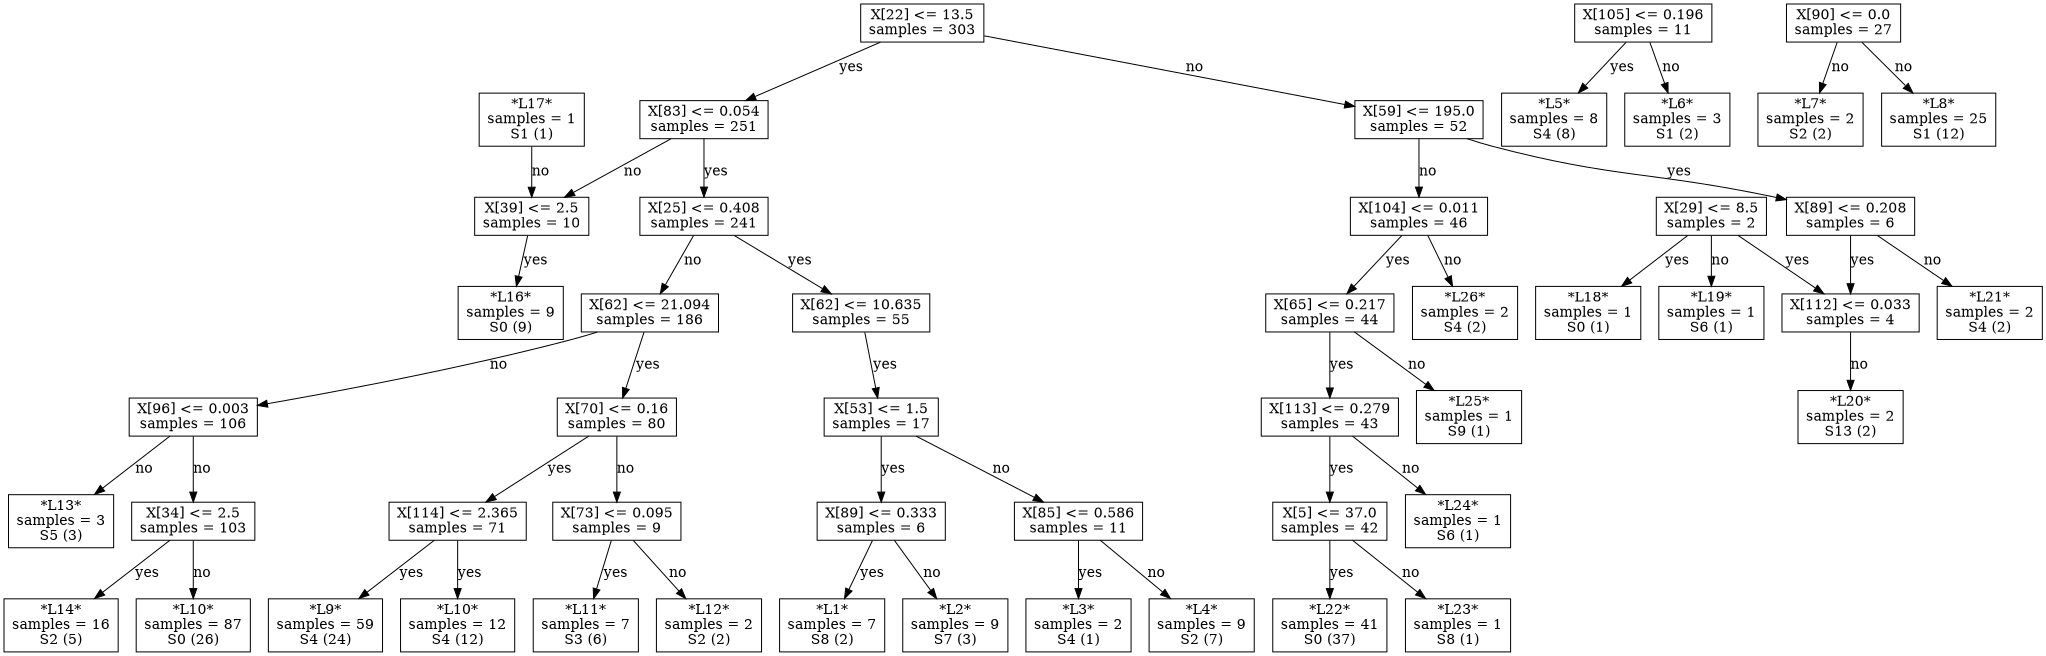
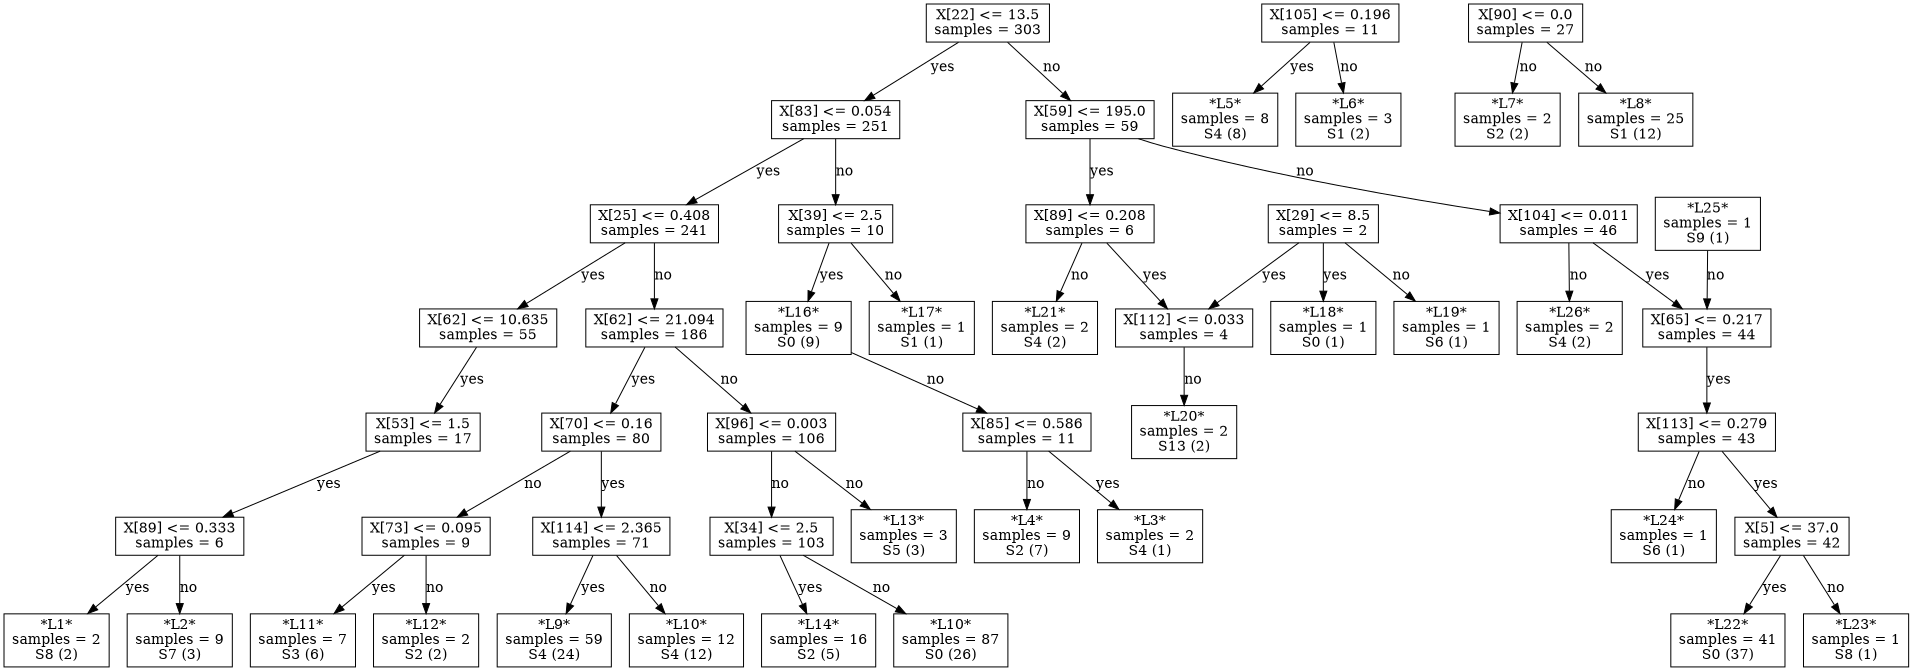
(1419, 120) -> (1090, 120)
(532, 167) -> (872, 268)
(1390, 358) -> (1707, 275)
(975, 467) -> (914, 381)
(470, 573) -> (658, 588)
(832, 625) -> (57, 640)
